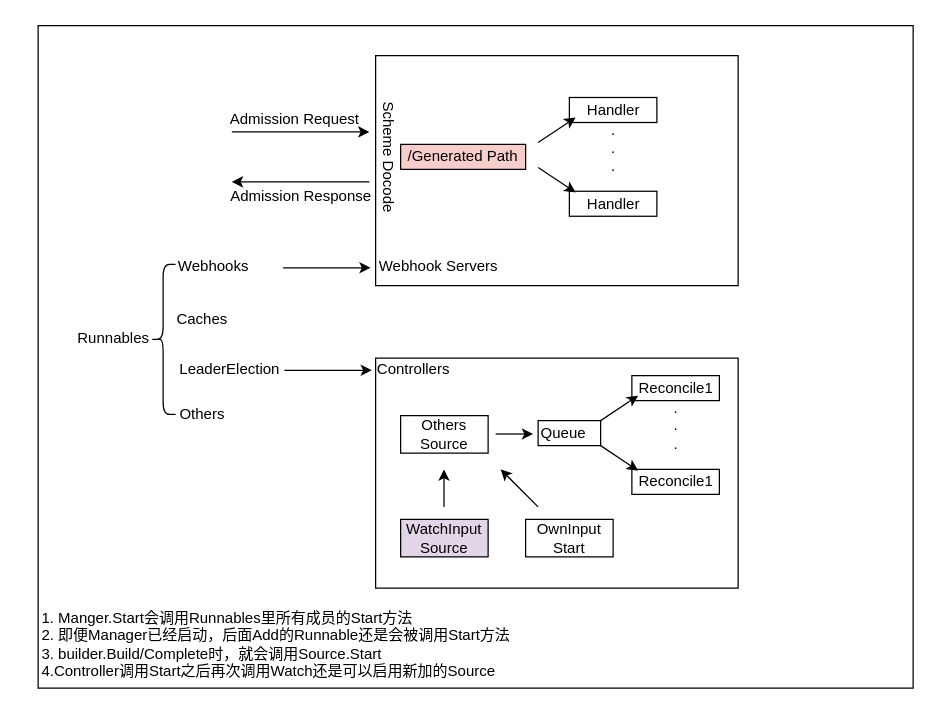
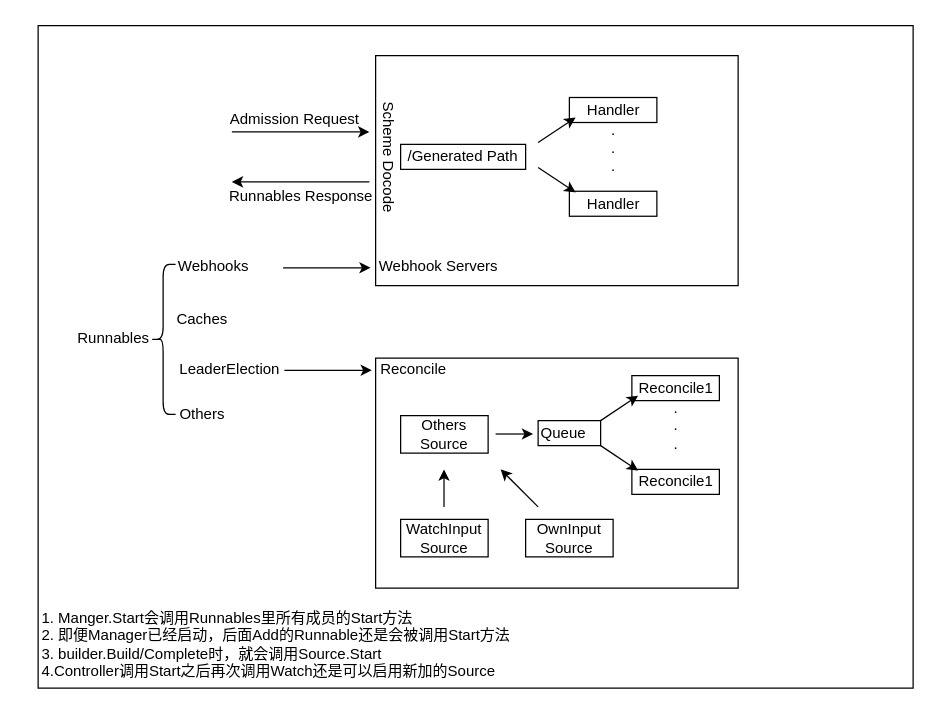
(463, 157) -> (463, 157)
(301, 197) -> (301, 197)
(414, 369) -> (414, 369)
(444, 538) -> (444, 538)
(569, 538) -> (569, 538)
